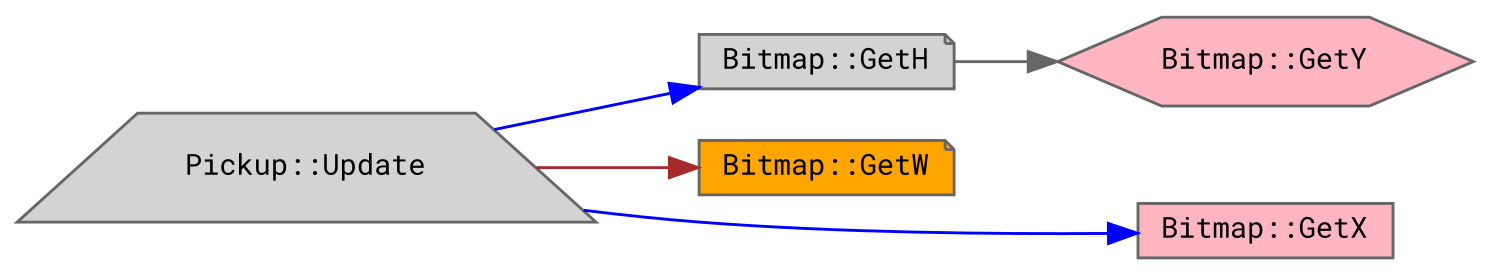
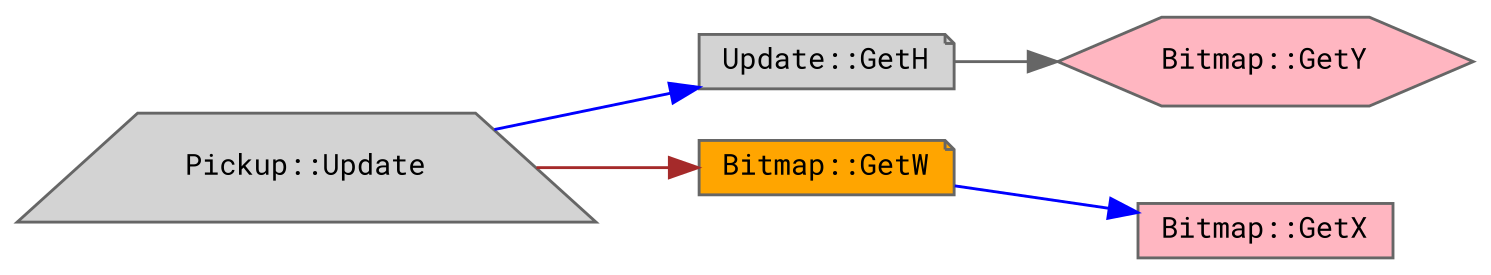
(827, 62) -> (827, 62)
(845, 230) -> (1032, 197)
